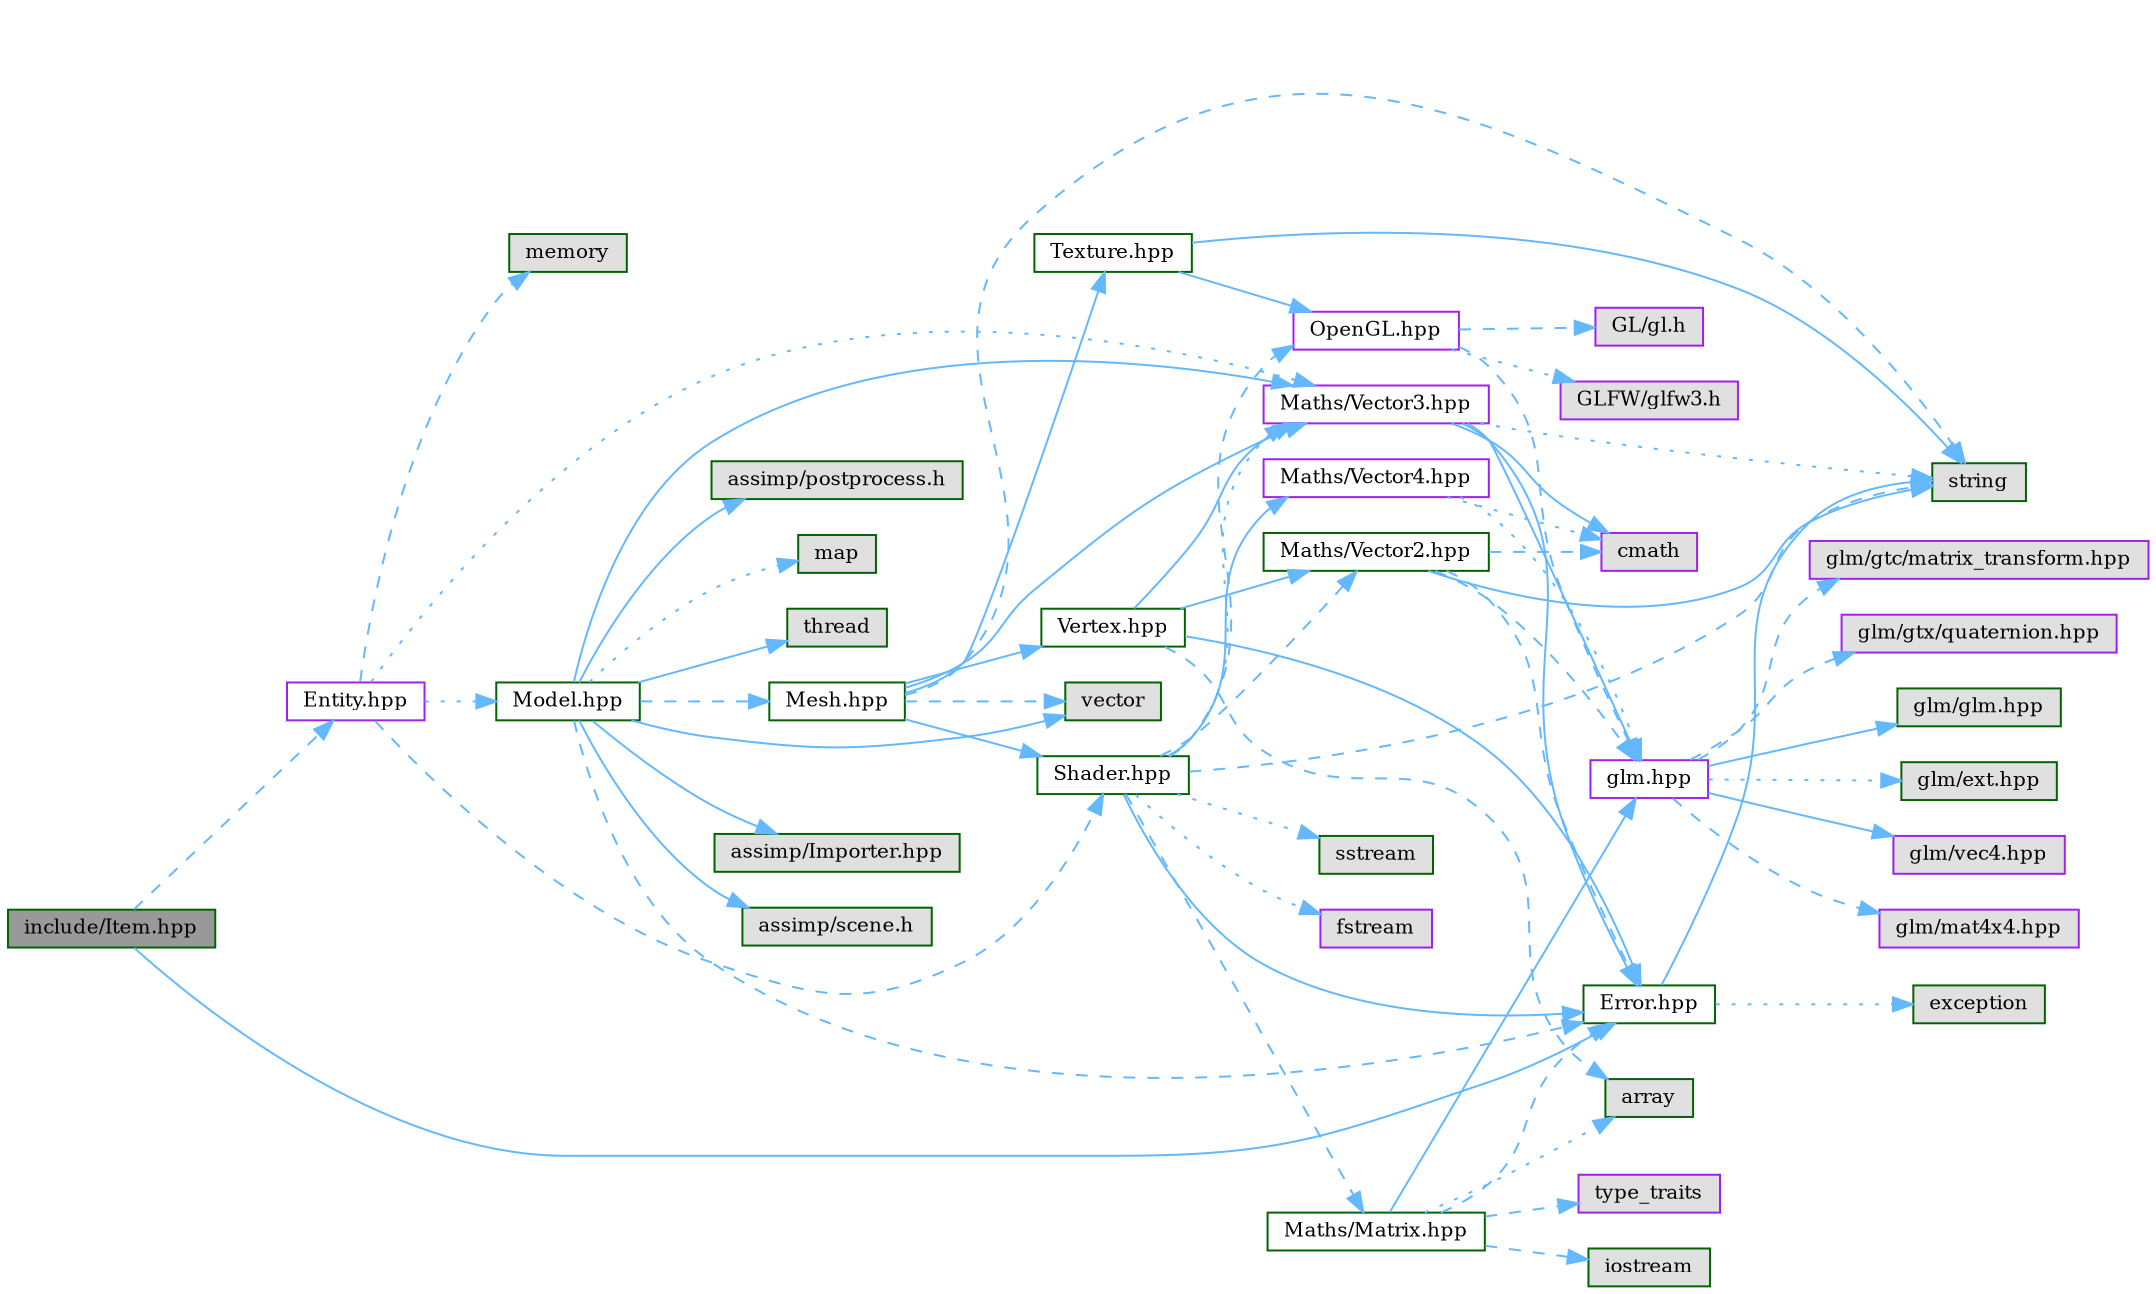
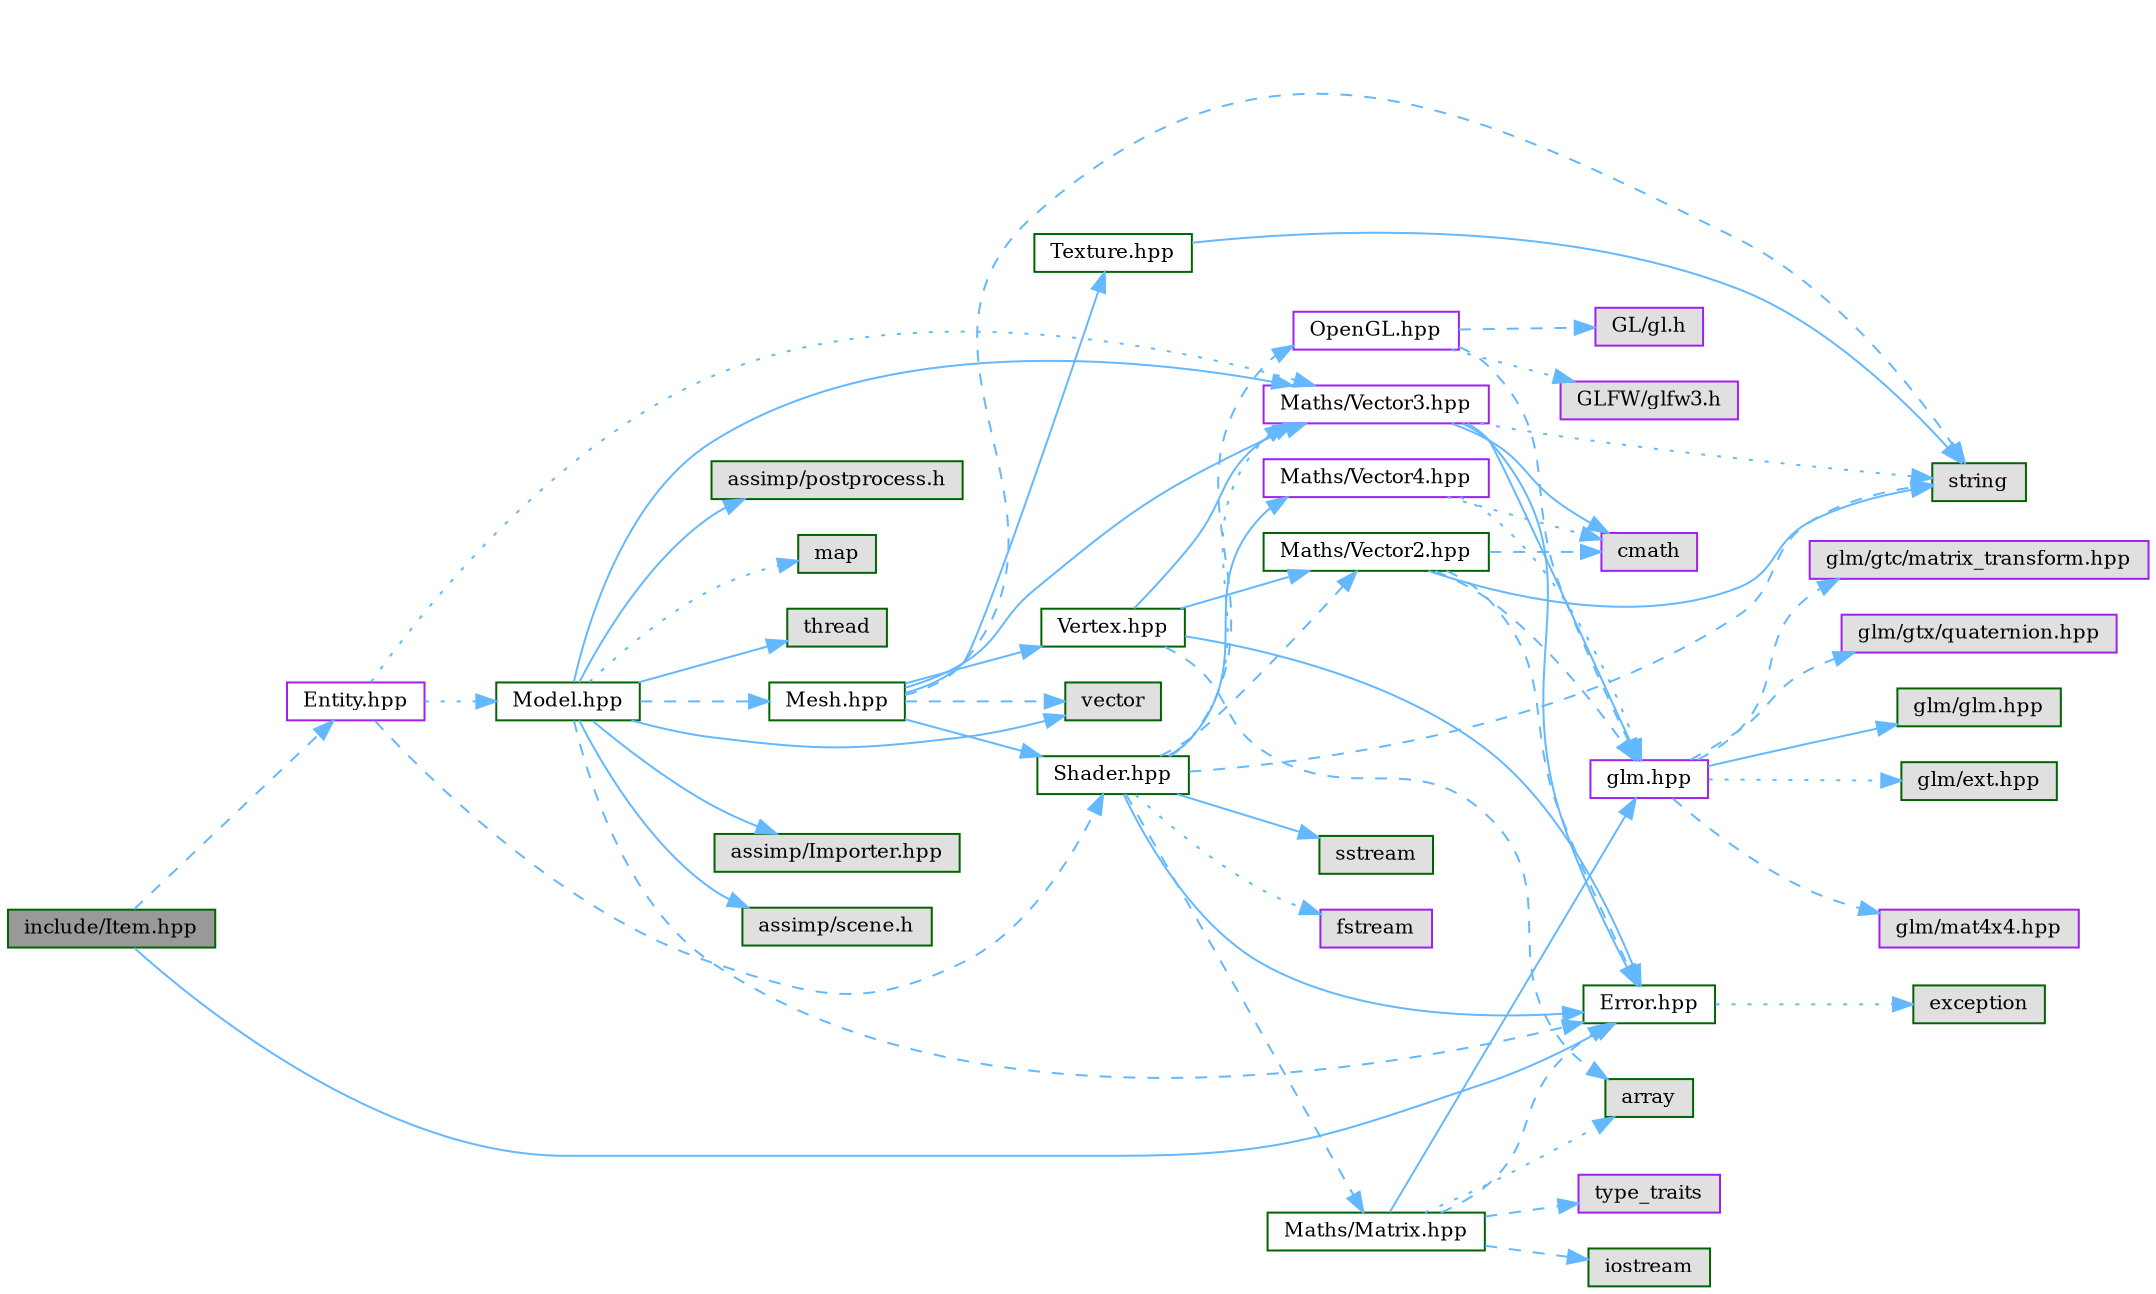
(568, 253) -> none
(1235, 289) -> none
(1755, 669) -> none
(1238, 813) -> (1238, 813)
(1979, 855) -> none
